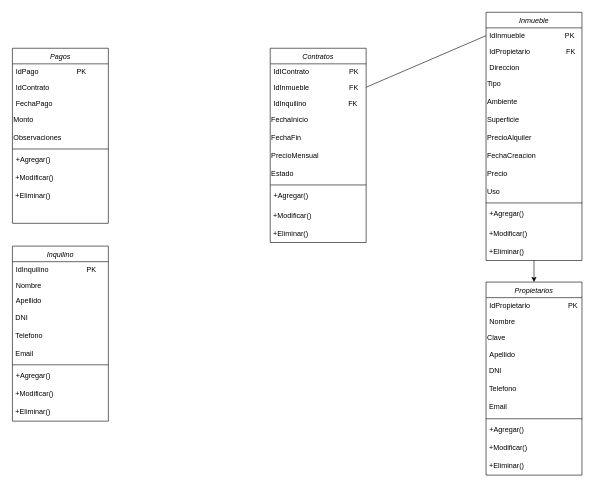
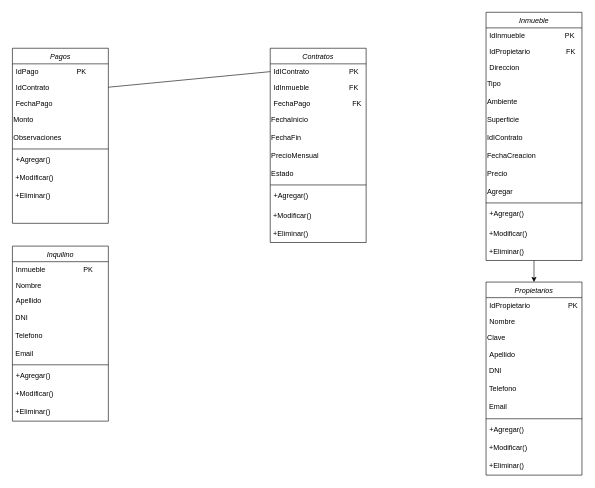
(426, 62) -> none
none -> (189, 80)
(338, 103) -> (337, 103)
(512, 138) -> (510, 138)
(494, 192) -> (502, 192)
(69, 270) -> (65, 270)
